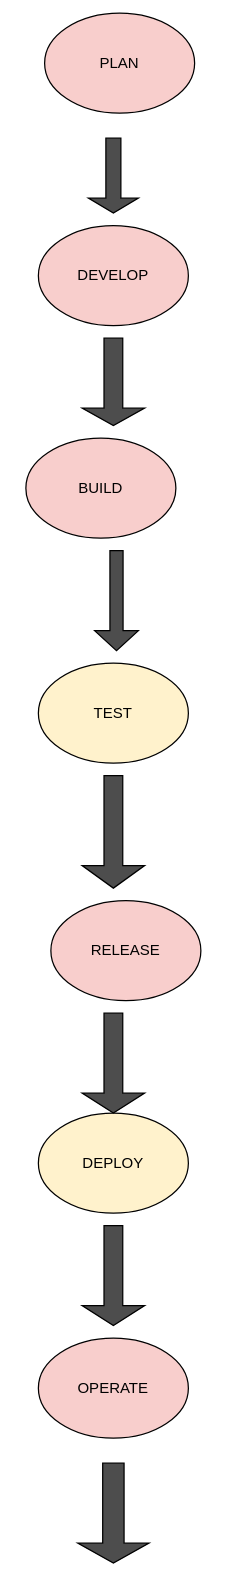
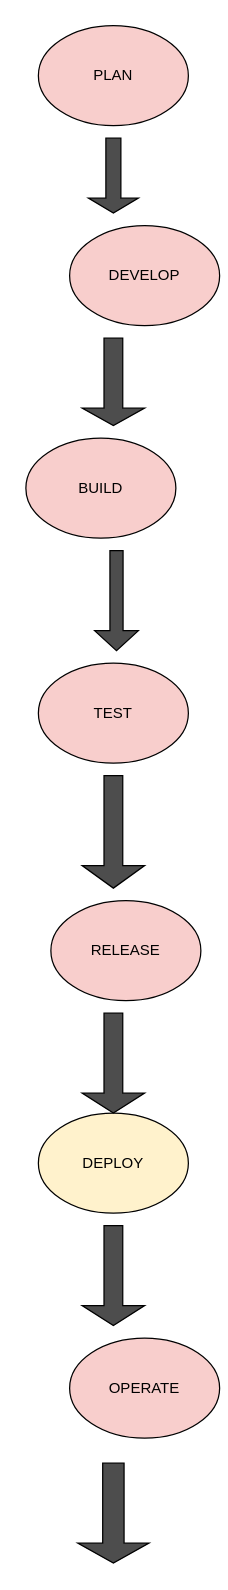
(119, 63) -> (113, 76)
(113, 276) -> (144, 276)
(113, 713) -> (113, 713)
(113, 1388) -> (144, 1388)
